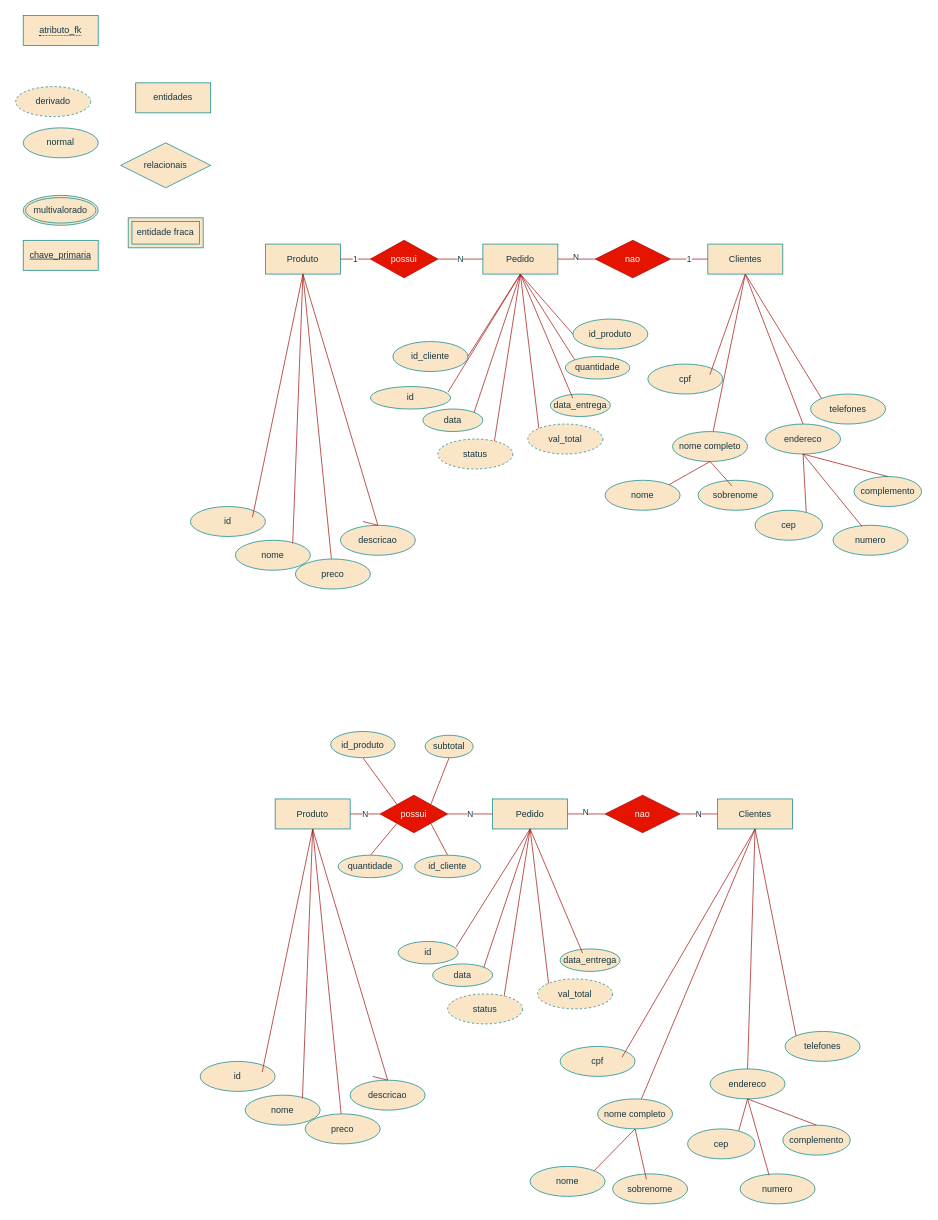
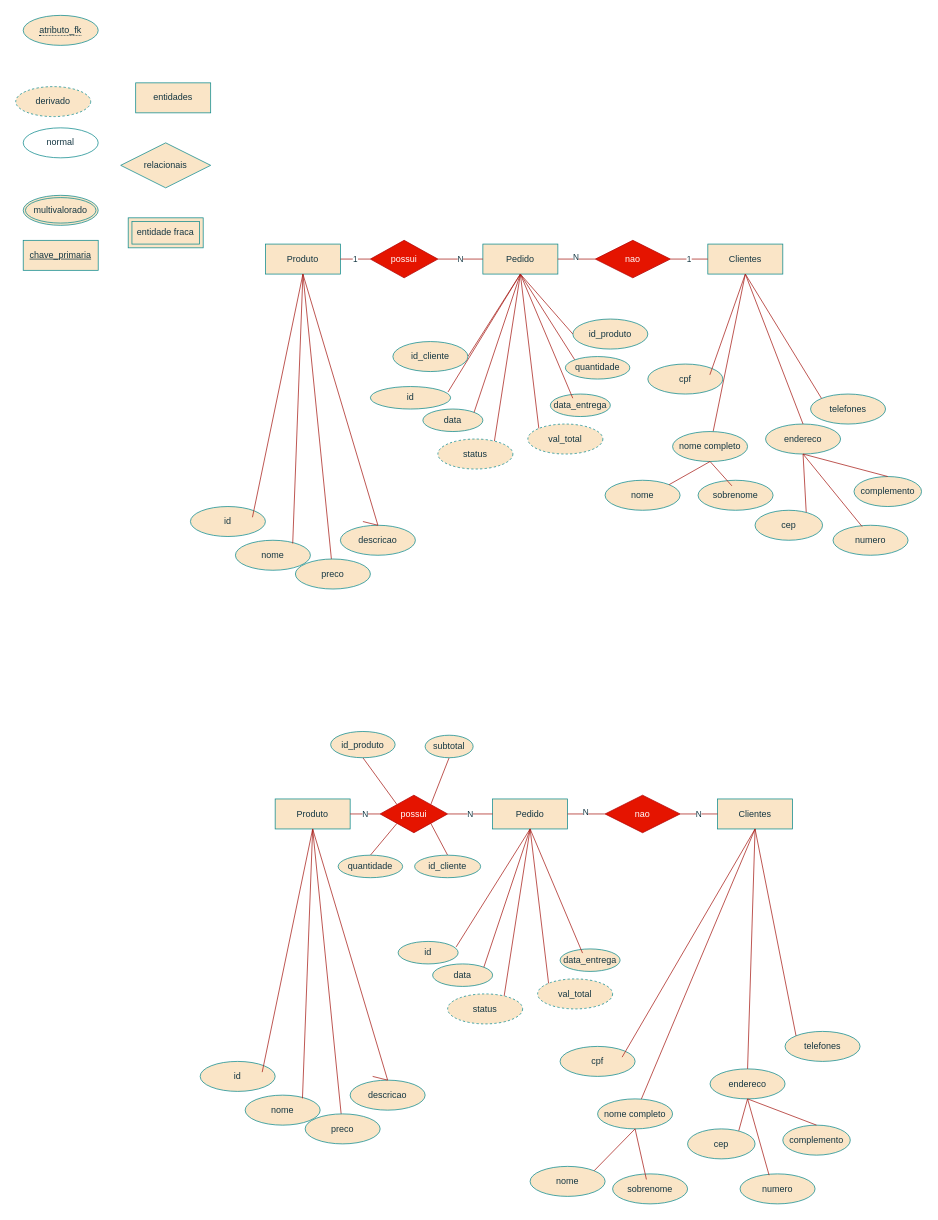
(60, 30) -> (60, 30)
(60, 143) -> (60, 143)
